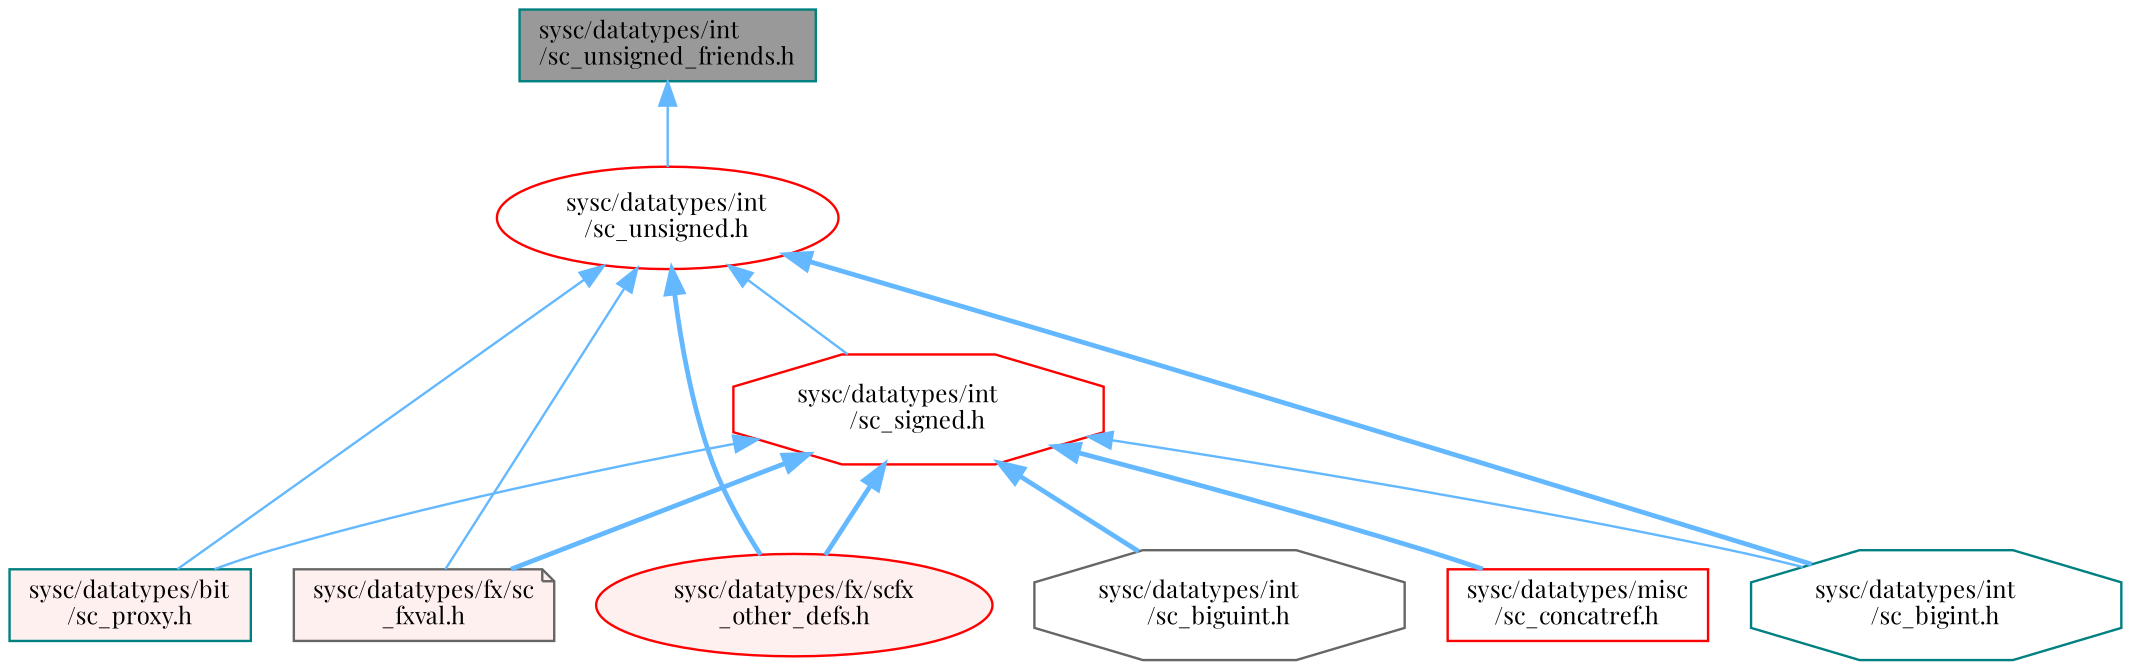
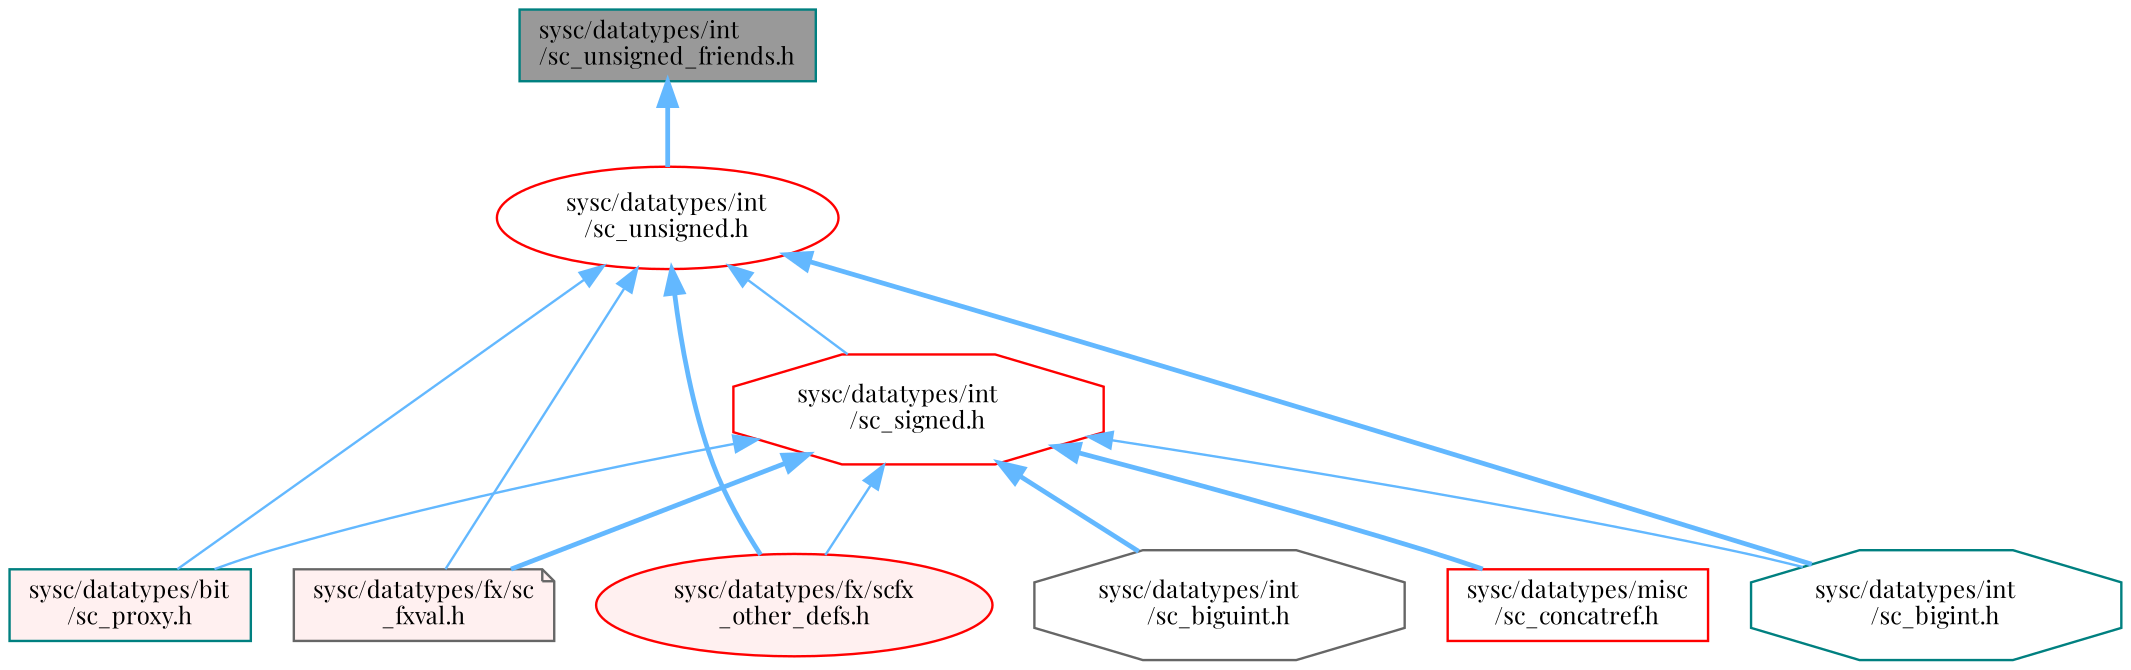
(668, 137) -> (668, 137)
(848, 520) -> (848, 520)
